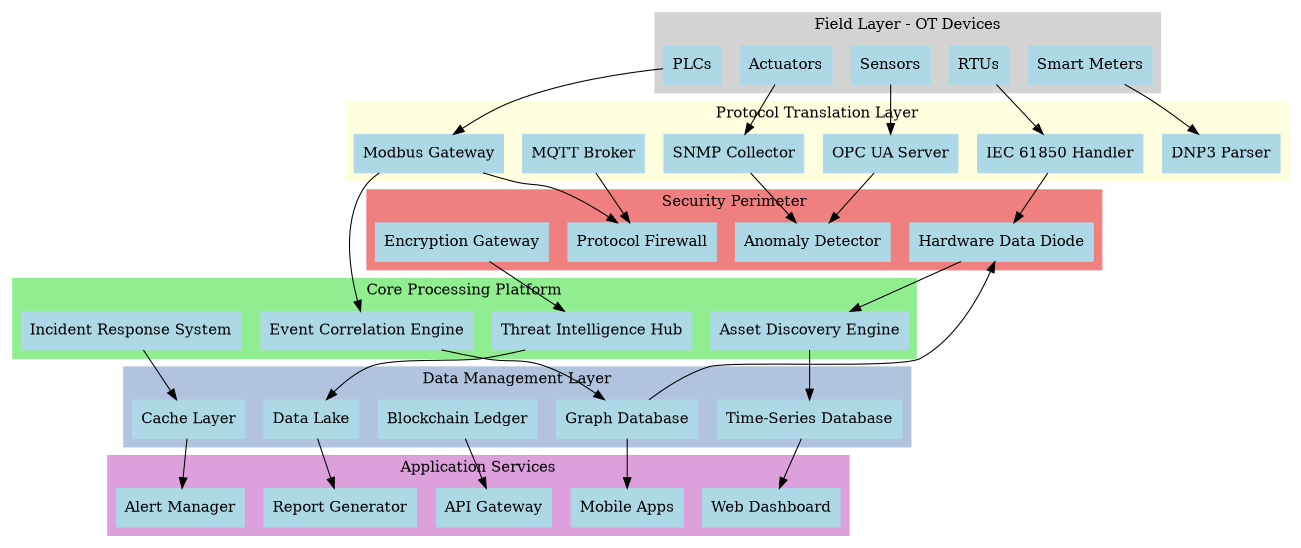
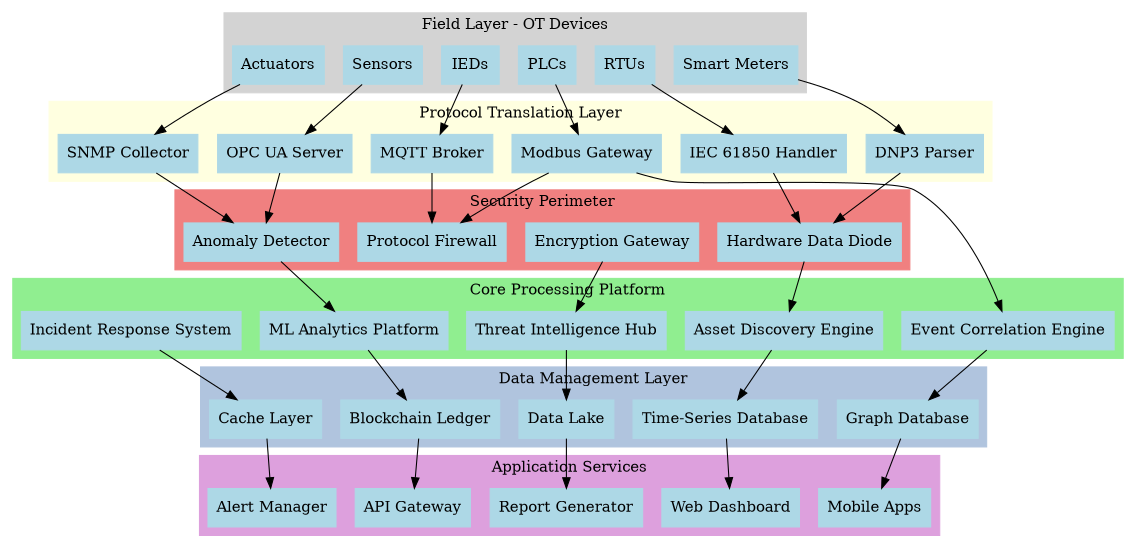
none -> (470, 65)
none -> (354, 331)
(925, 356) -> (869, 197)
